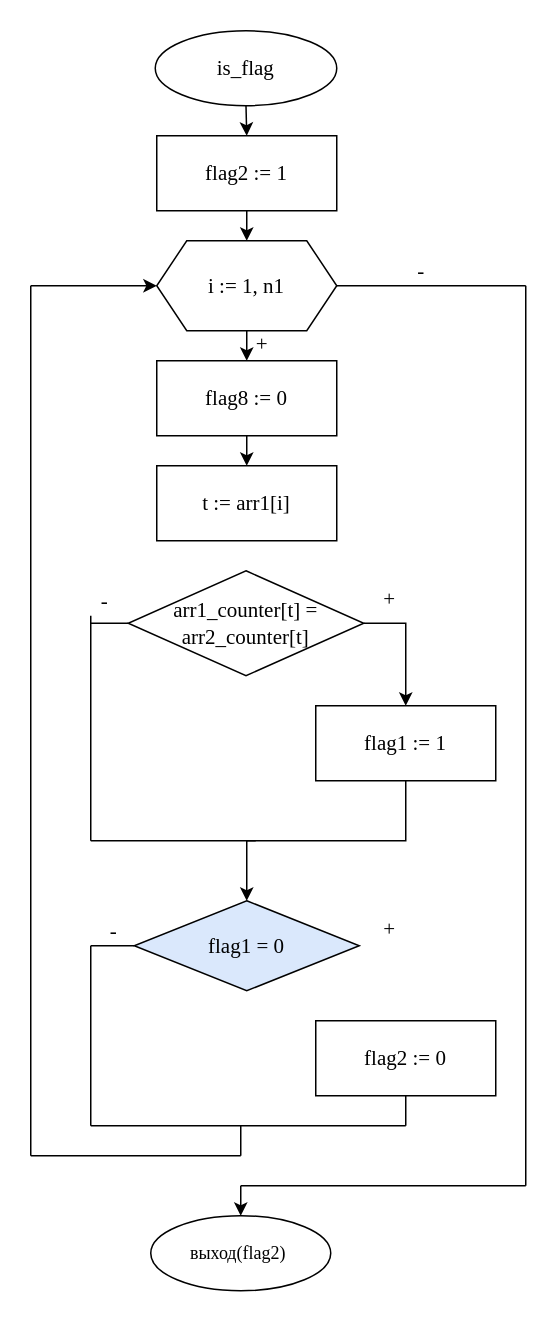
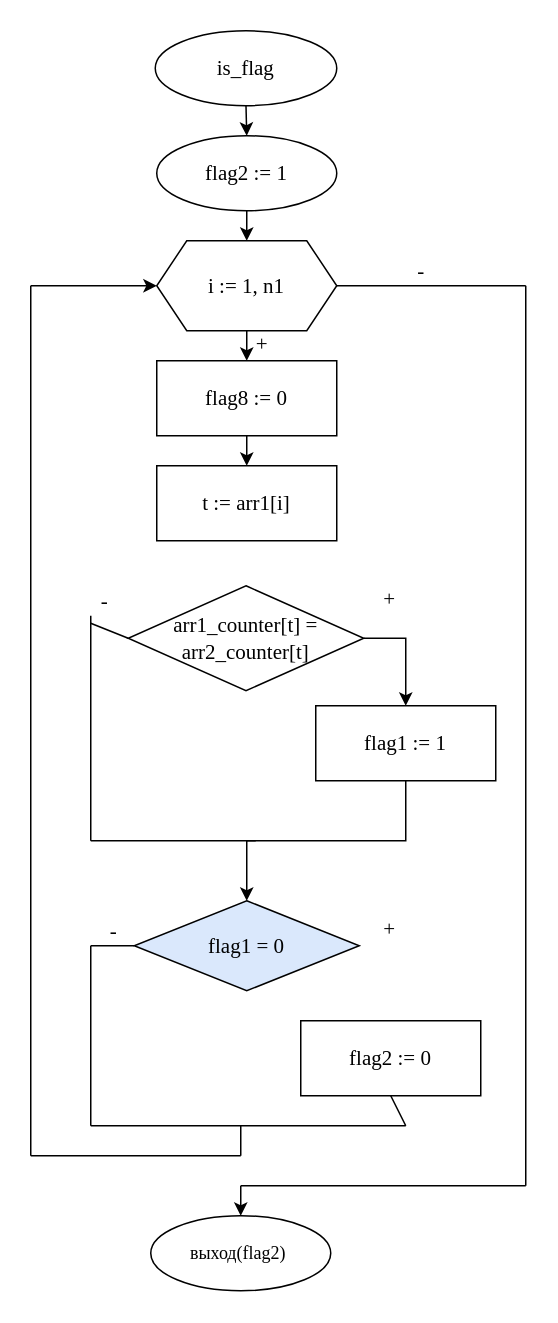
(247, 173) -> (247, 173)
(246, 623) -> (246, 638)
(406, 1058) -> (391, 1058)
